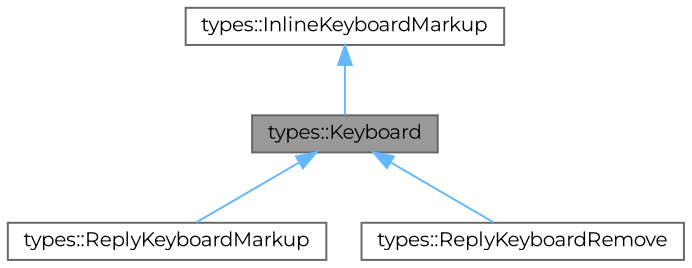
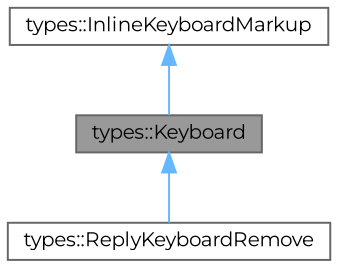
(167, 241) -> none
